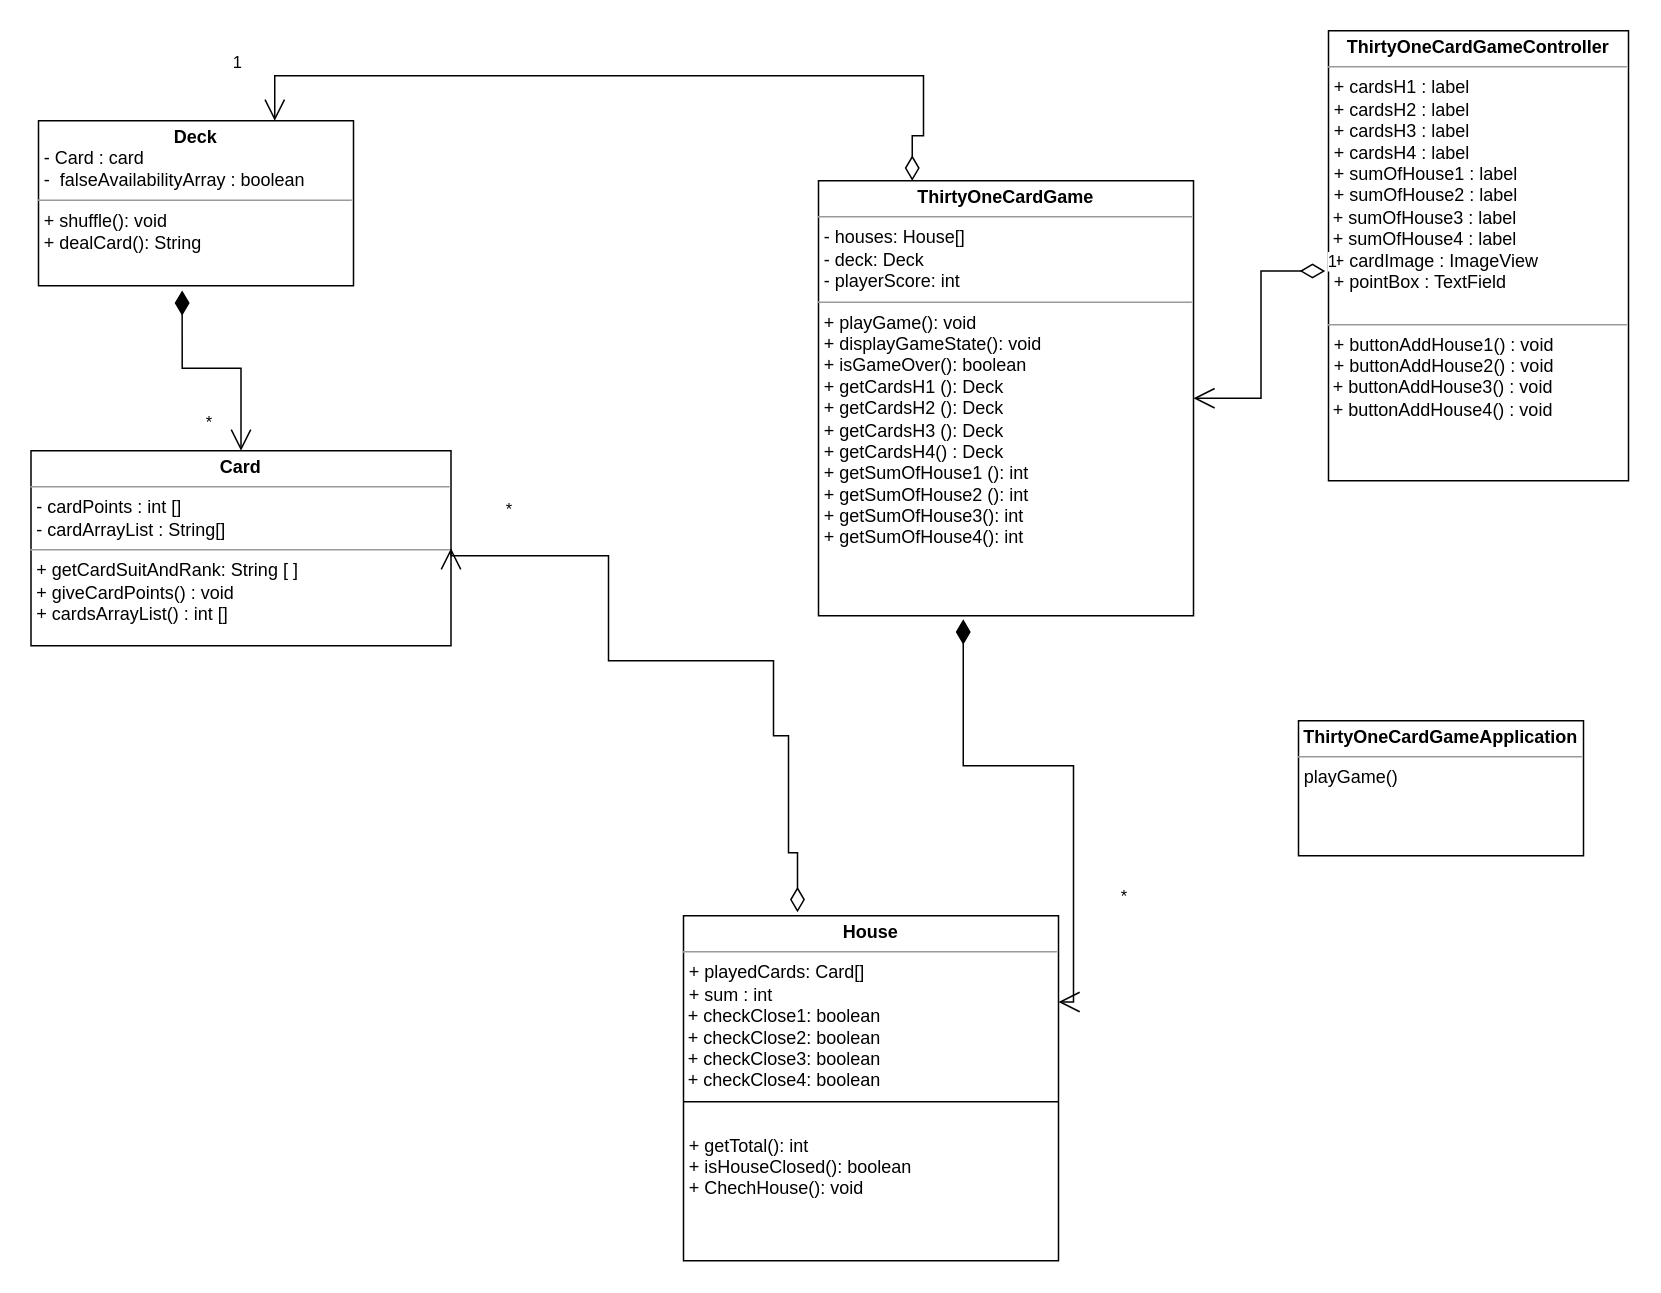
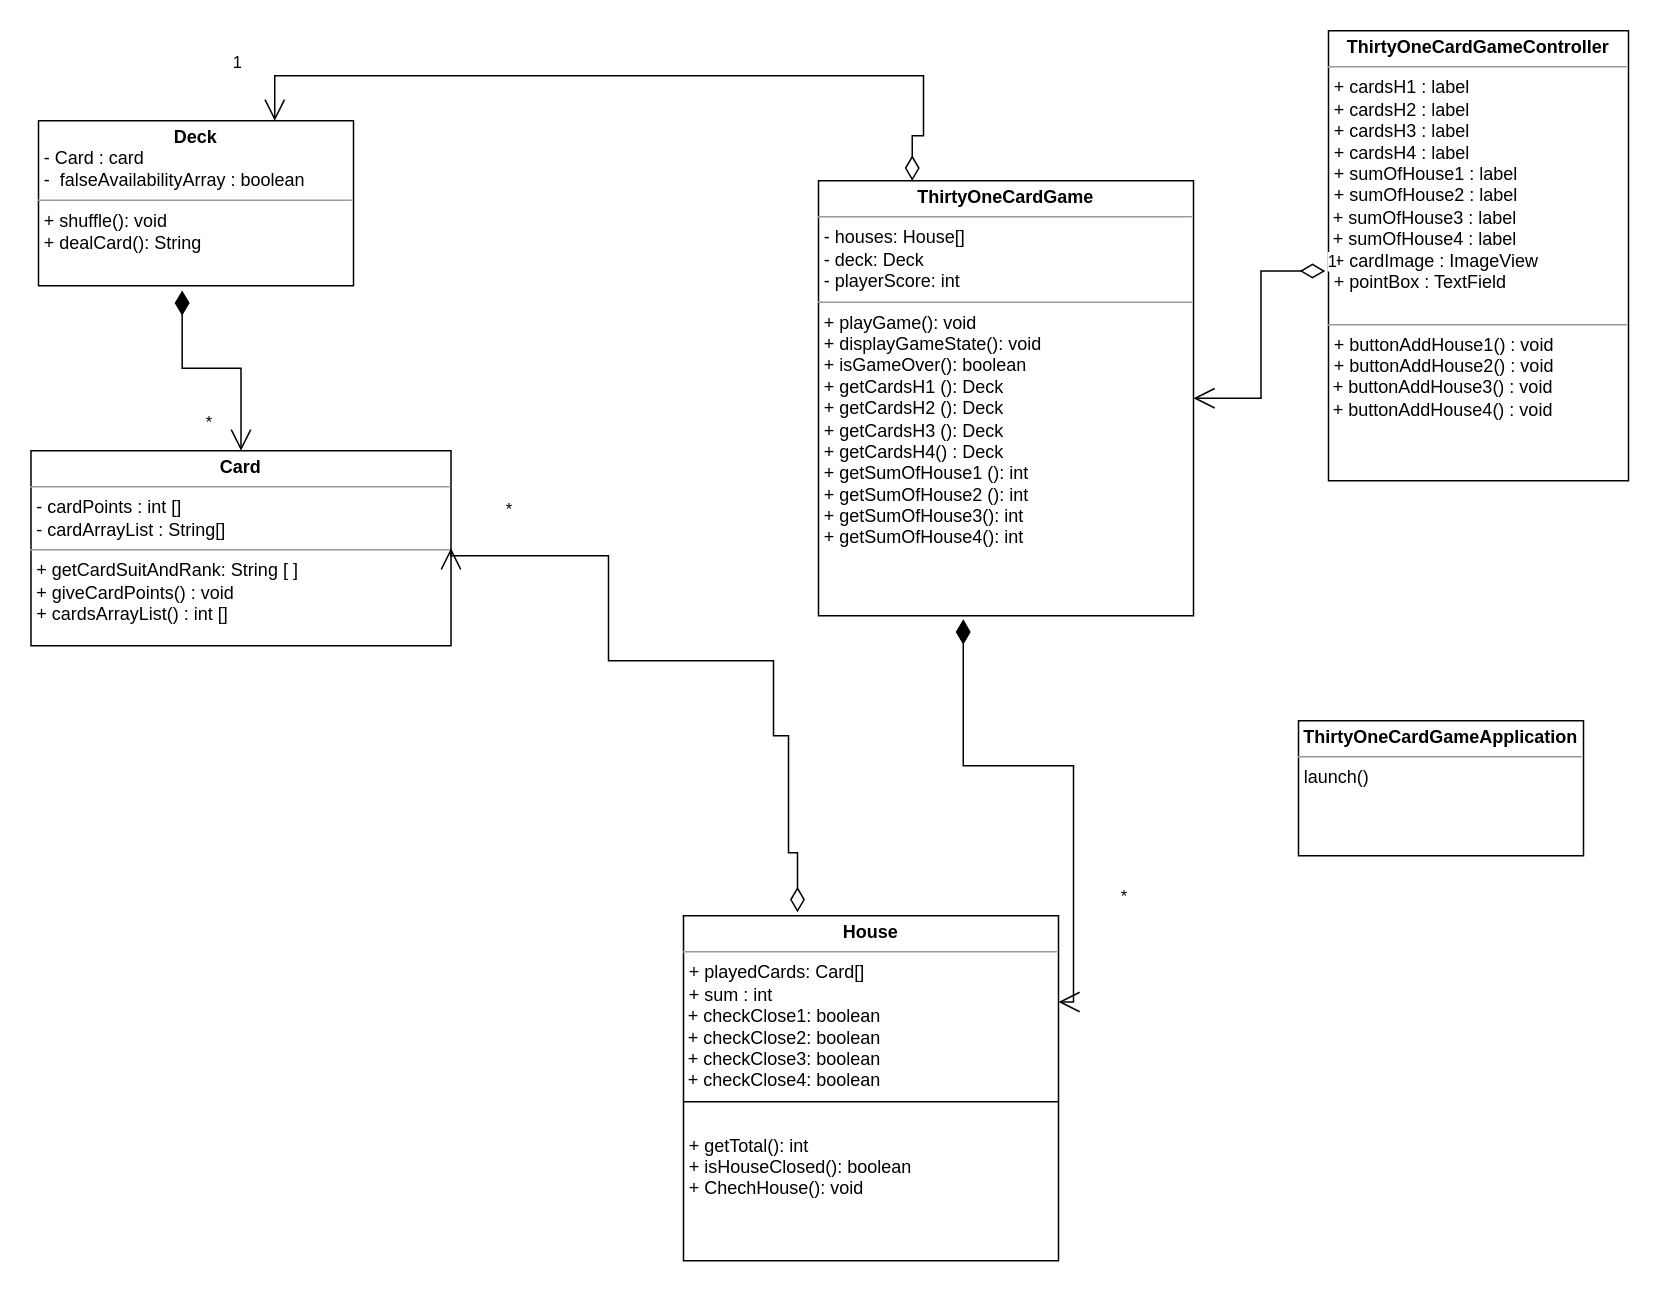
(1430, 742) -> (1430, 742)
